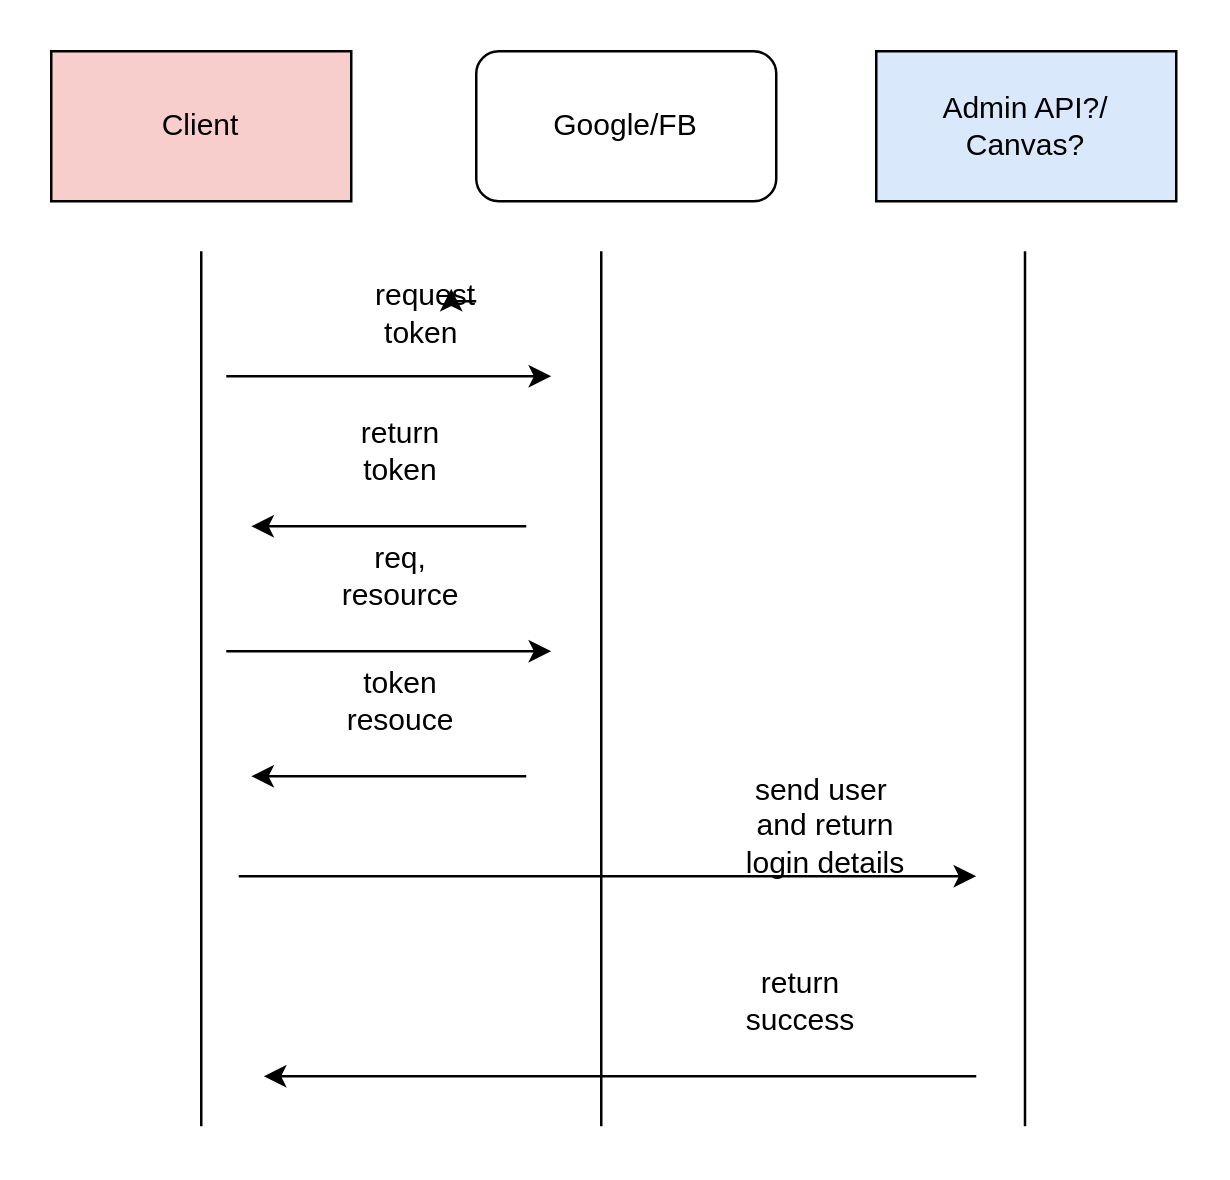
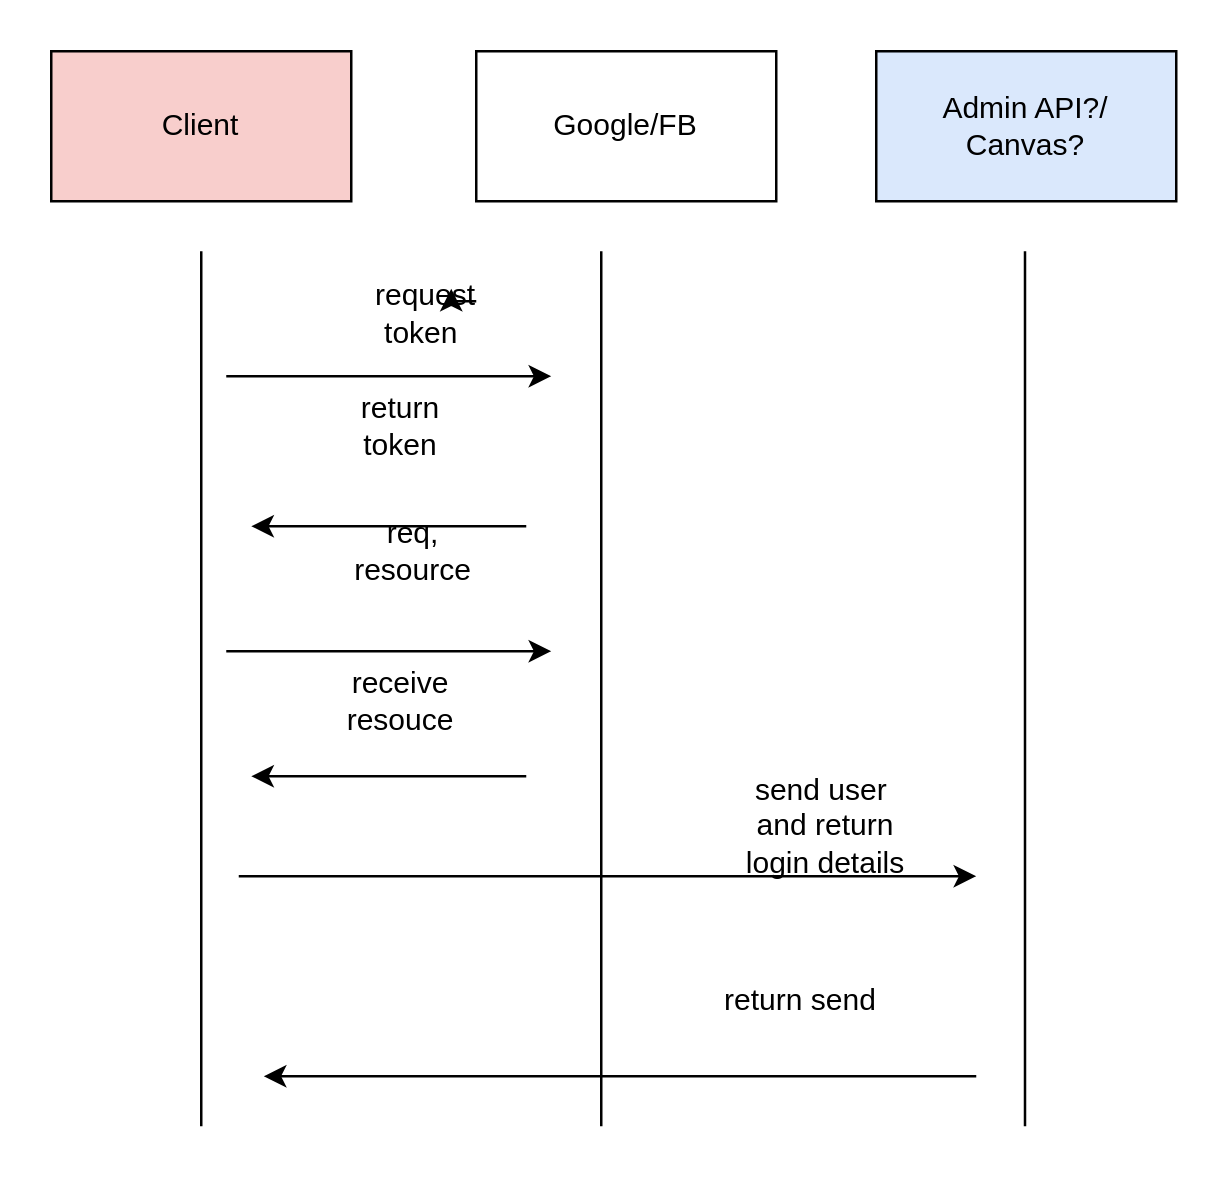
(626, 126) -> (626, 126)
(401, 451) -> (401, 426)
(401, 576) -> (414, 551)
(401, 701) -> (401, 701)
(801, 1001) -> (801, 1001)
